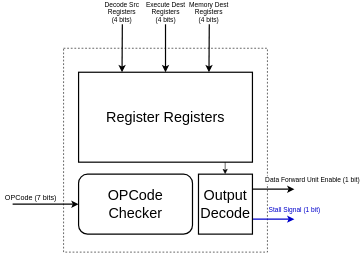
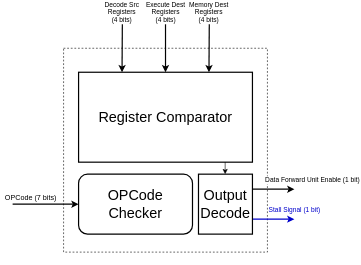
(165, 117) -> (165, 117)
